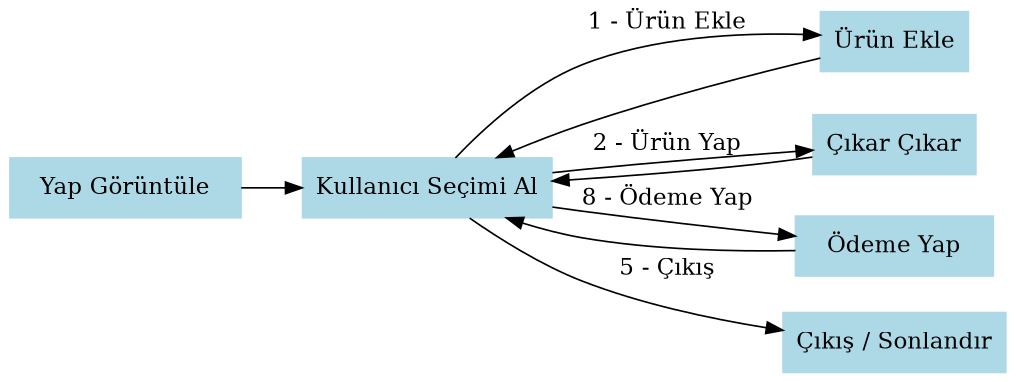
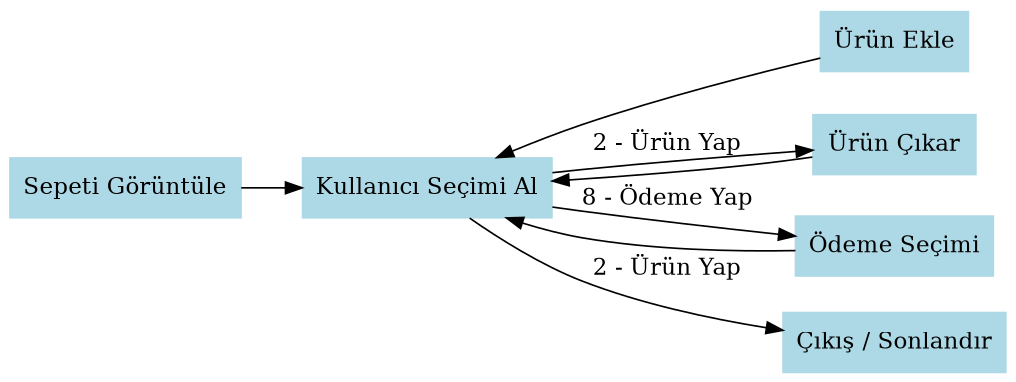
(613, 54) -> none
(894, 145) -> (894, 145)
(126, 188) -> (126, 188)
(894, 246) -> (894, 246)
(667, 268) -> (667, 268)
